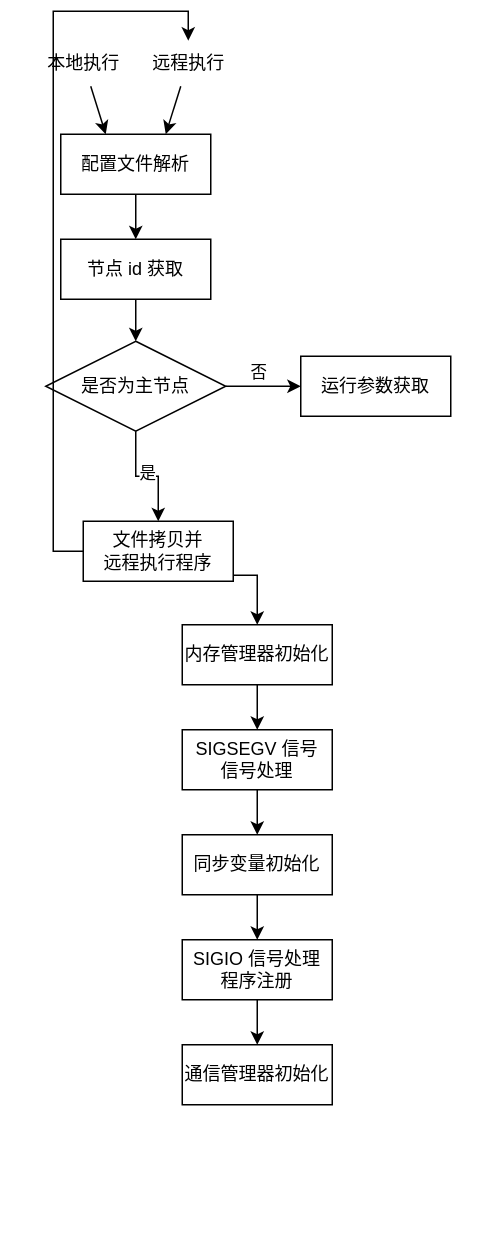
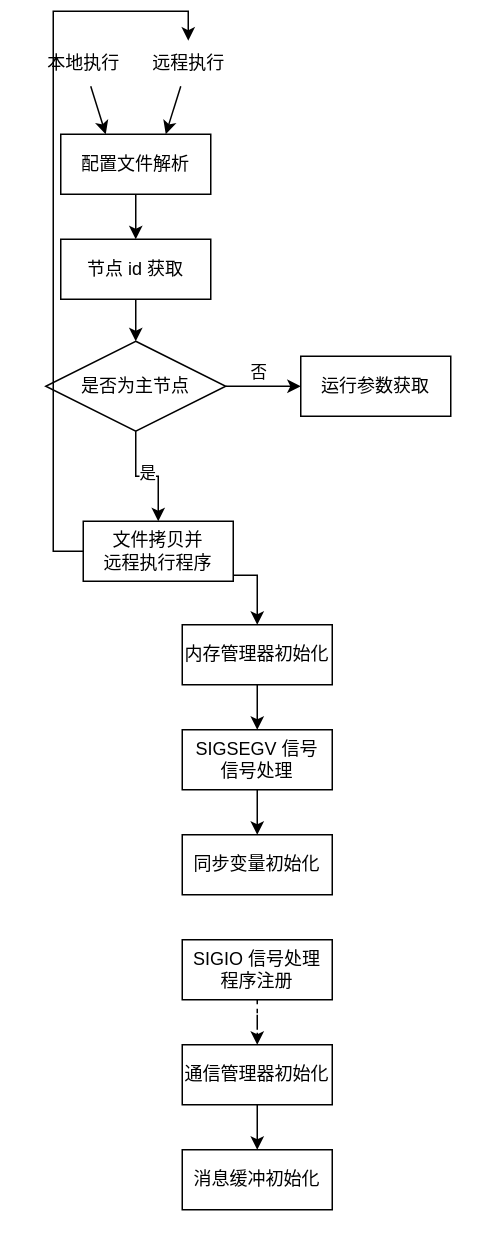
(257, 912) -> none
(257, 1009) -> (257, 1009)
none -> (257, 1122)
none -> (257, 1180)
